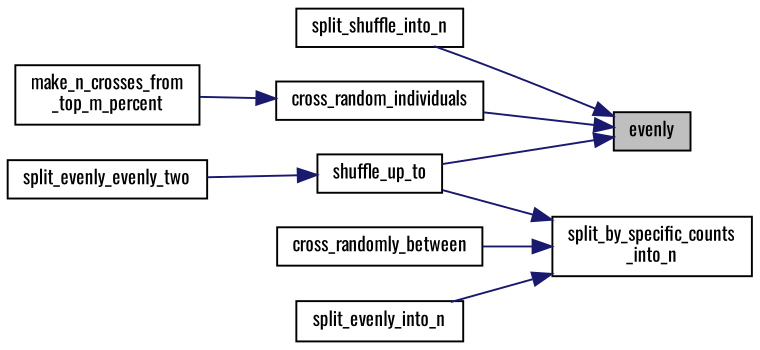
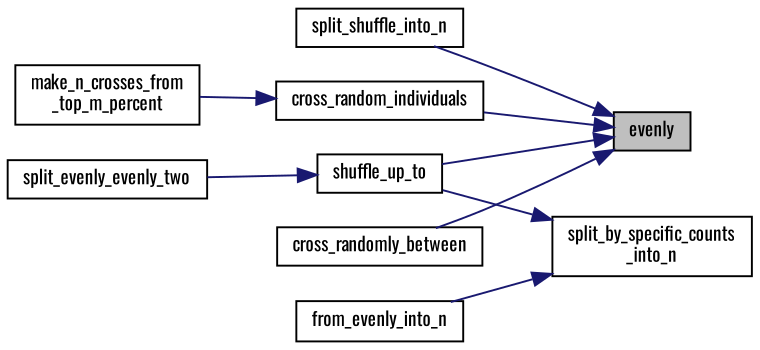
(508, 246) -> (517, 196)
(380, 321) -> (380, 321)
